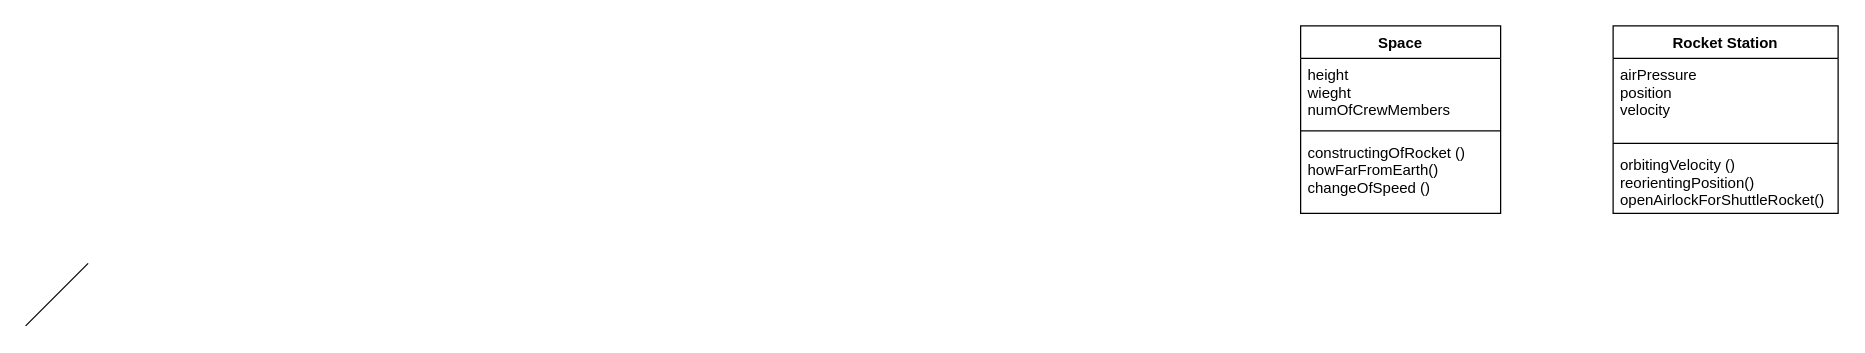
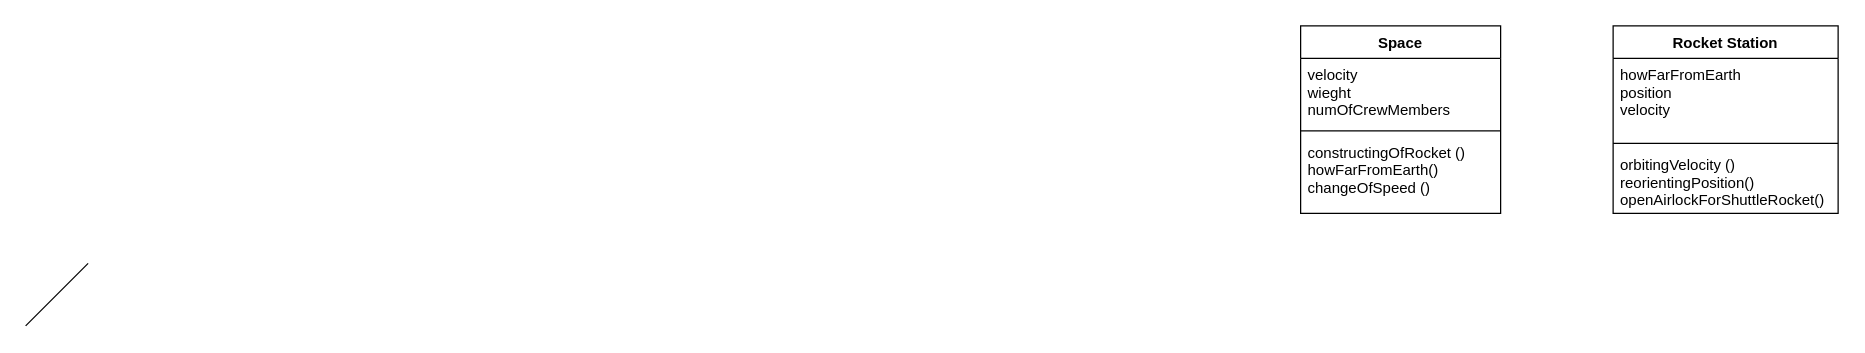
(1331, 75) -> (1337, 75)
(1664, 75) -> (1683, 75)
